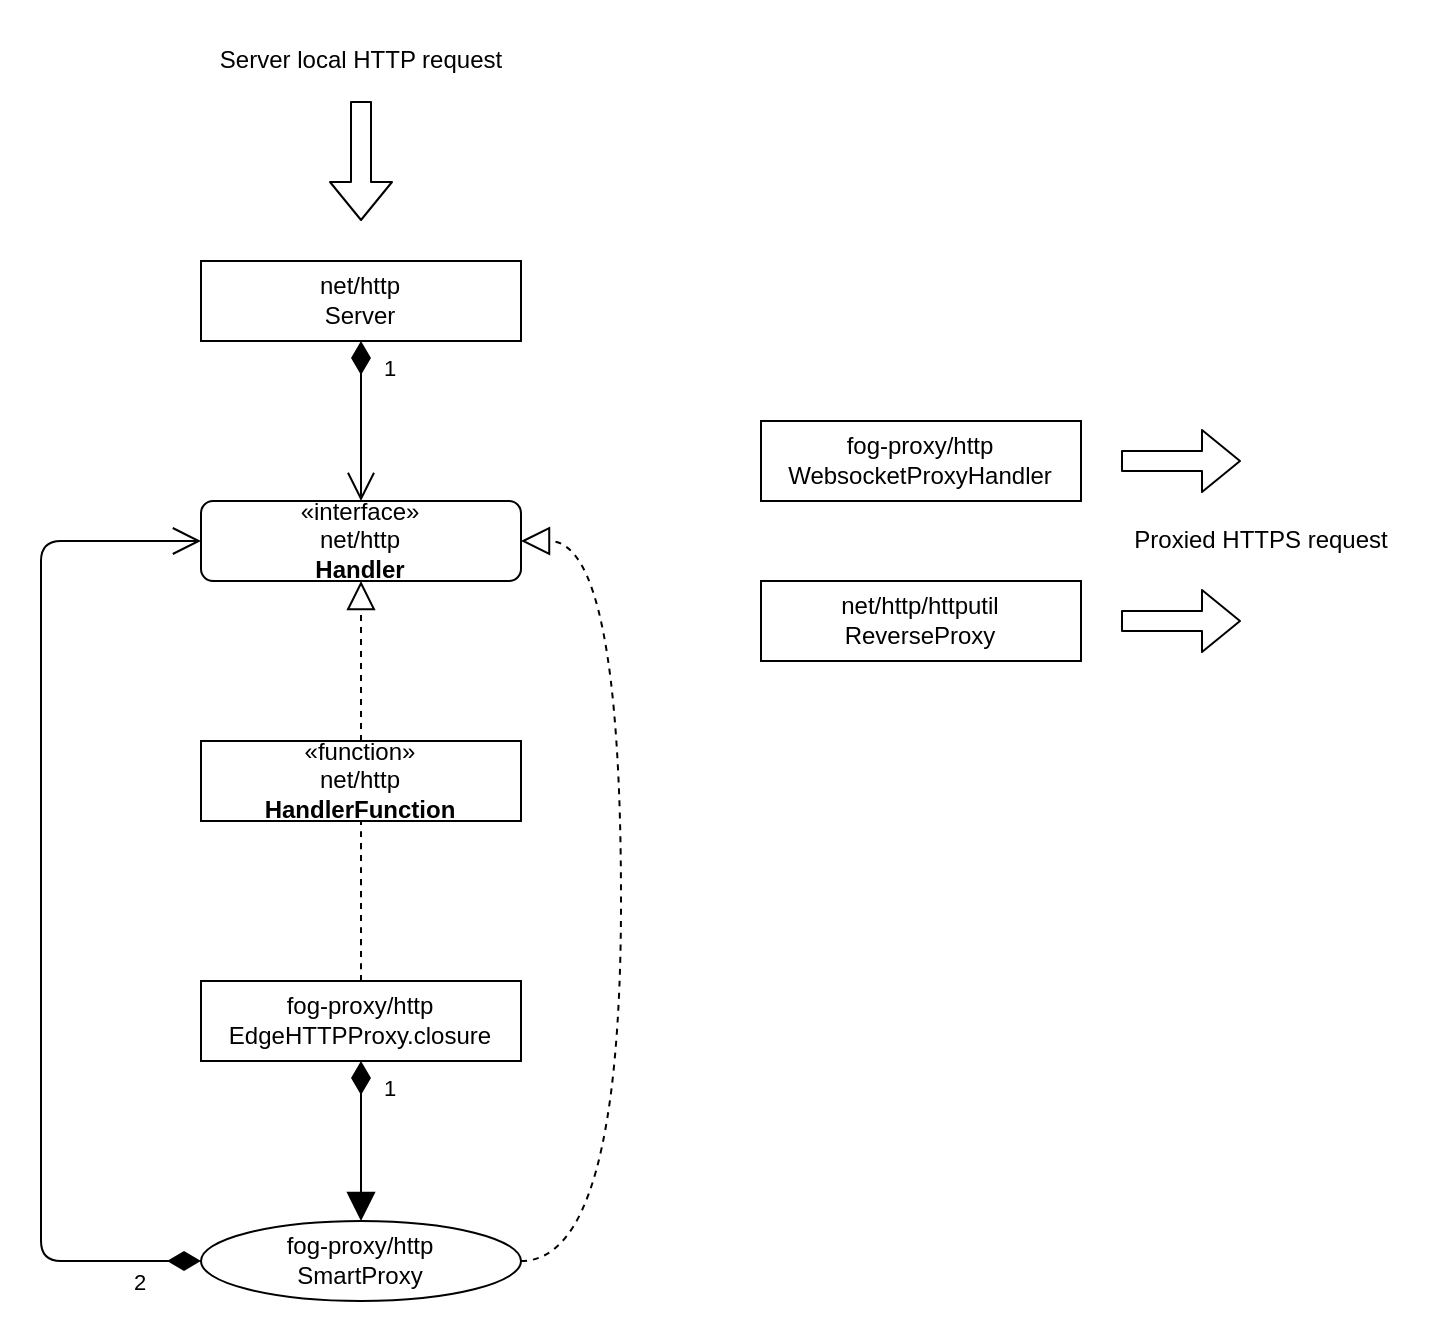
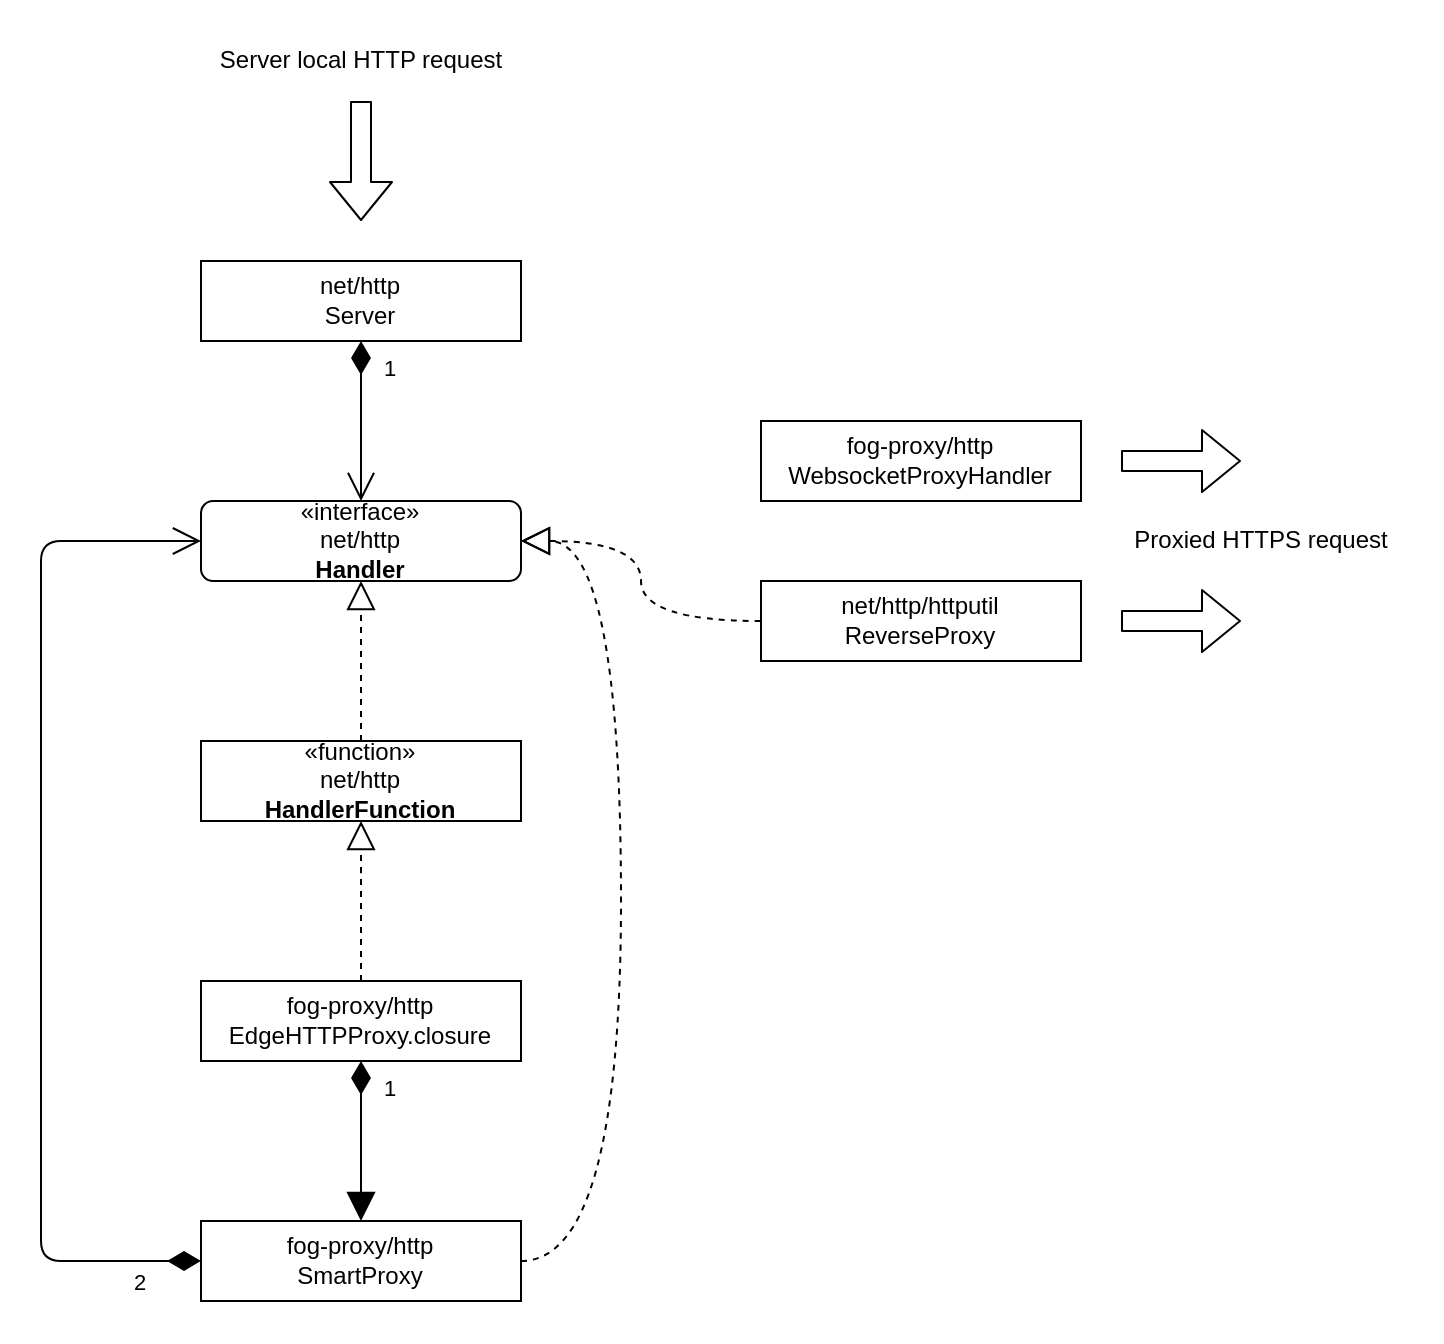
none -> (650, 599)
(361, 837) -> (361, 850)
(361, 1261) -> (361, 1261)
